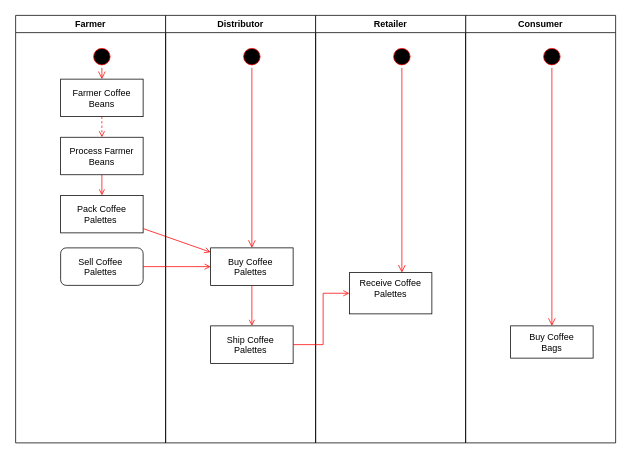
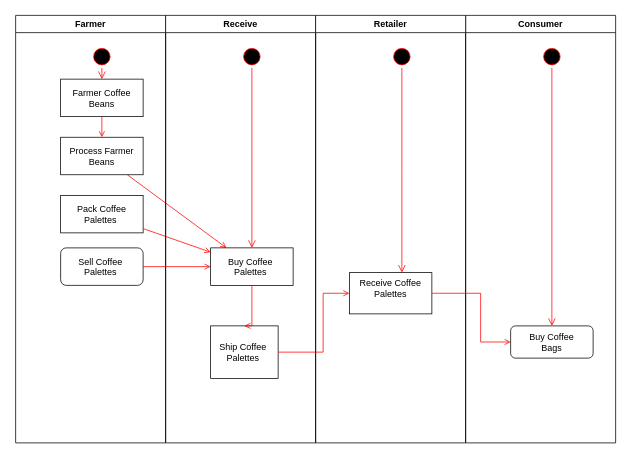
(240, 24) -> (240, 24)
(102, 125) -> (102, 125)
(102, 184) -> (176, 211)
none -> (480, 294)
(552, 342) -> (552, 342)
(252, 345) -> (244, 352)
